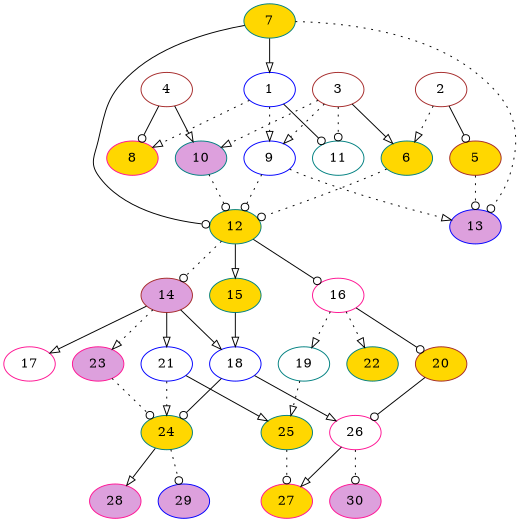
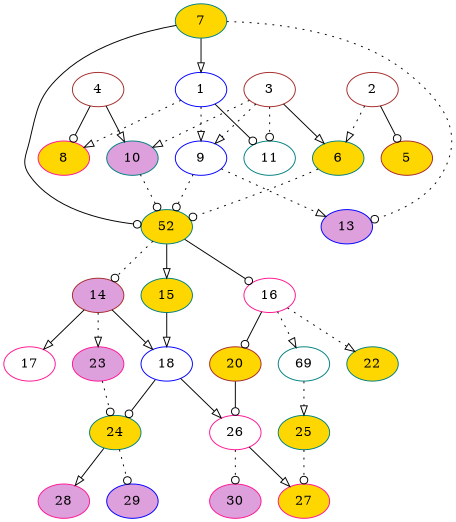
(475, 189) -> none
(235, 227) -> (167, 227)
(167, 364) -> none
(304, 364) -> (304, 364)
